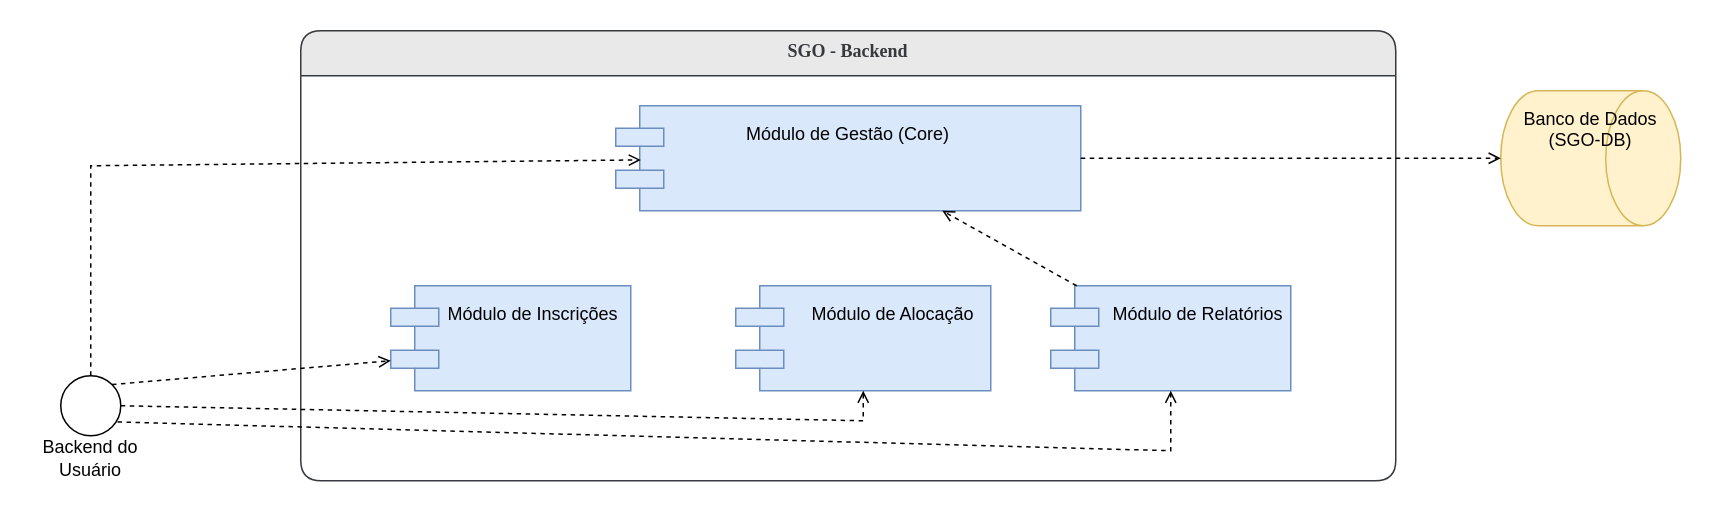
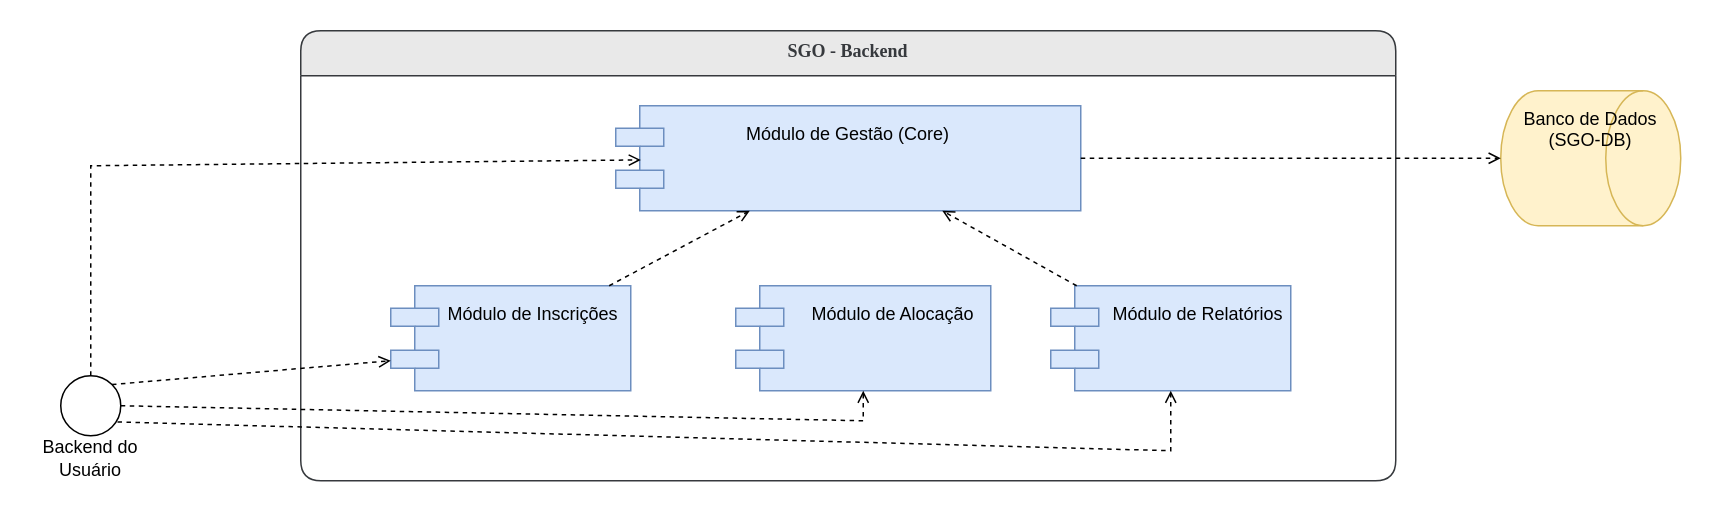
none -> (678, 249)
